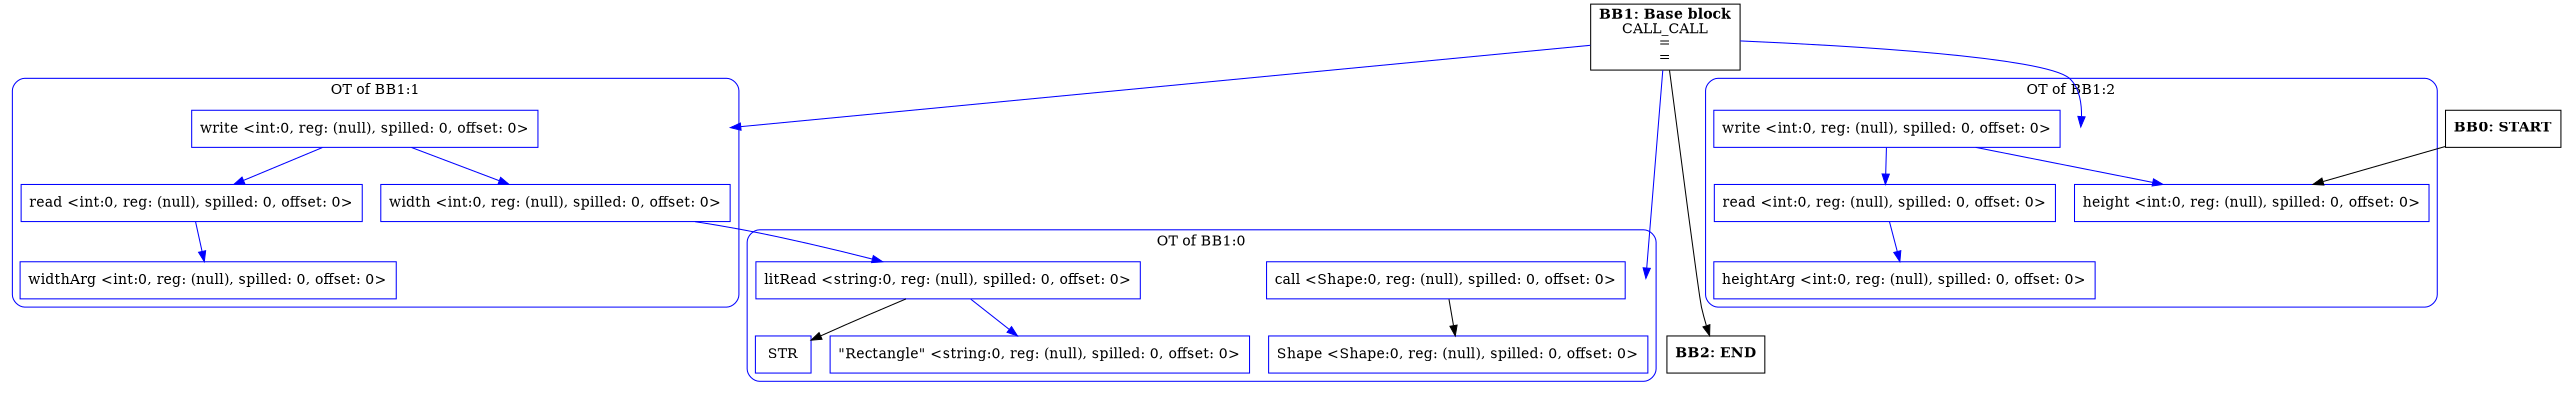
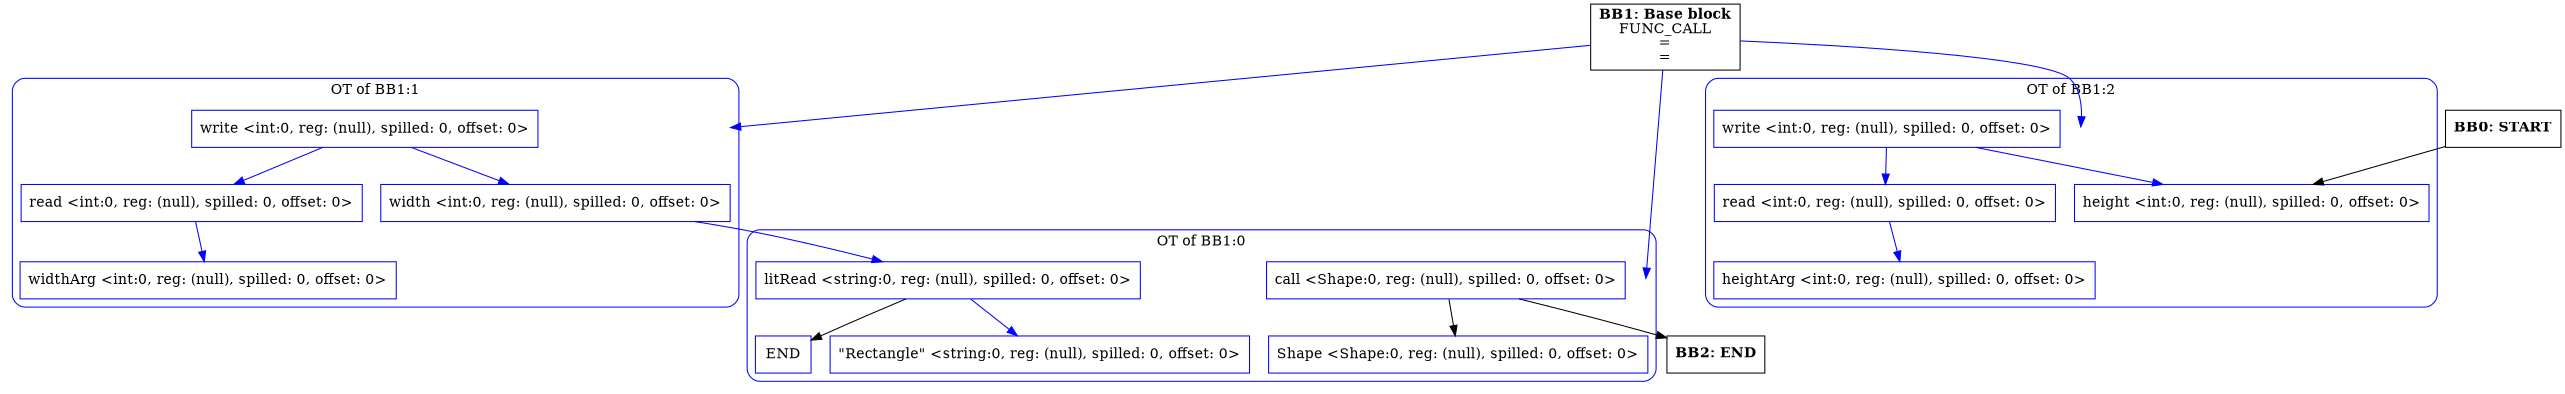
(1665, 29) -> (1665, 29)
(1686, 198) -> (1588, 316)
(783, 355) -> (783, 355)
